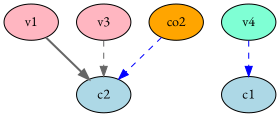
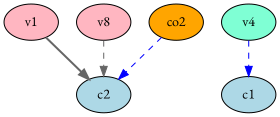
(104, 22) -> (104, 22)
